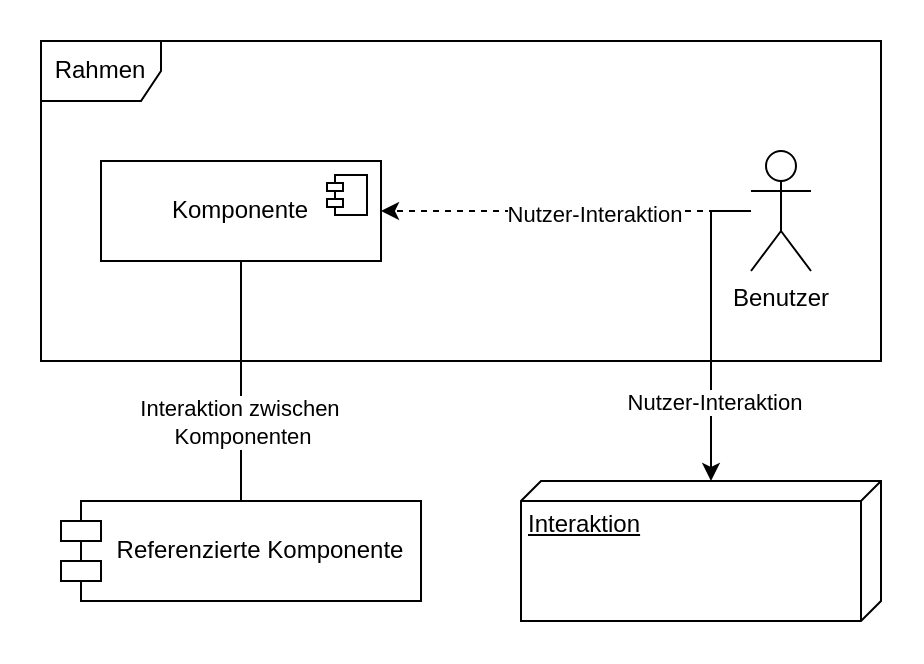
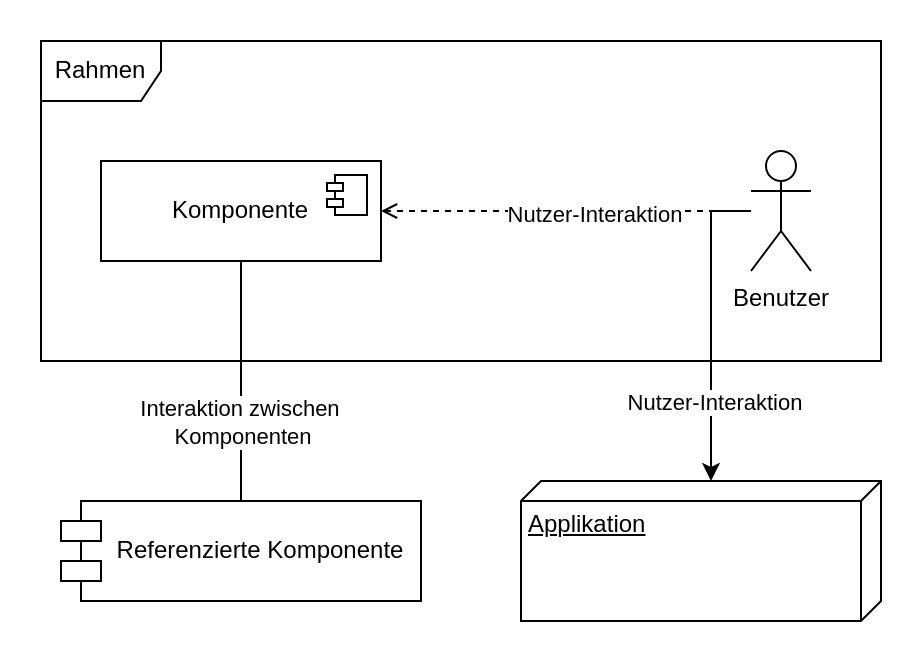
(396, 211) -> (392, 211)
(600, 525) -> (594, 525)
